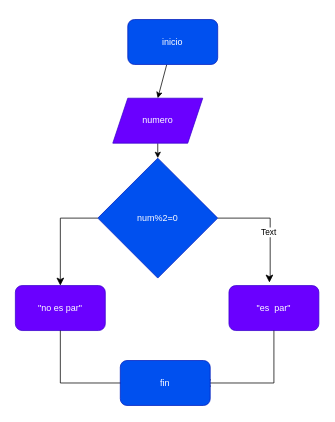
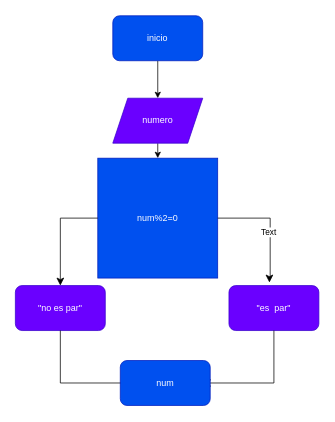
(173, 42) -> (158, 38)
(158, 218) -> (158, 218)
(165, 383) -> (165, 383)
